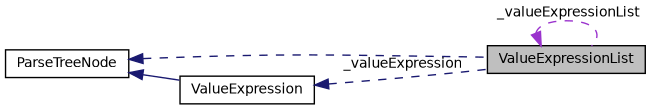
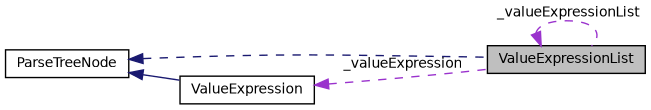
(408, 77) -> (408, 77)
